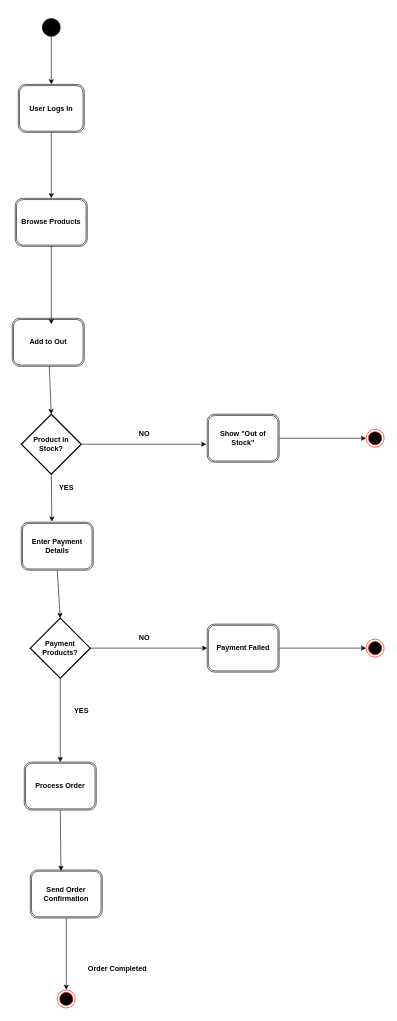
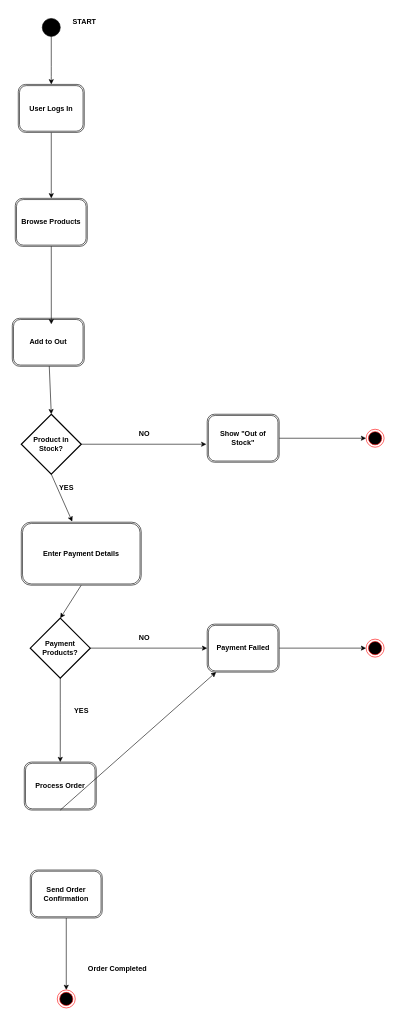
none -> (84, 21)
(57, 546) -> (81, 554)
(61, 829) -> (138, 741)
